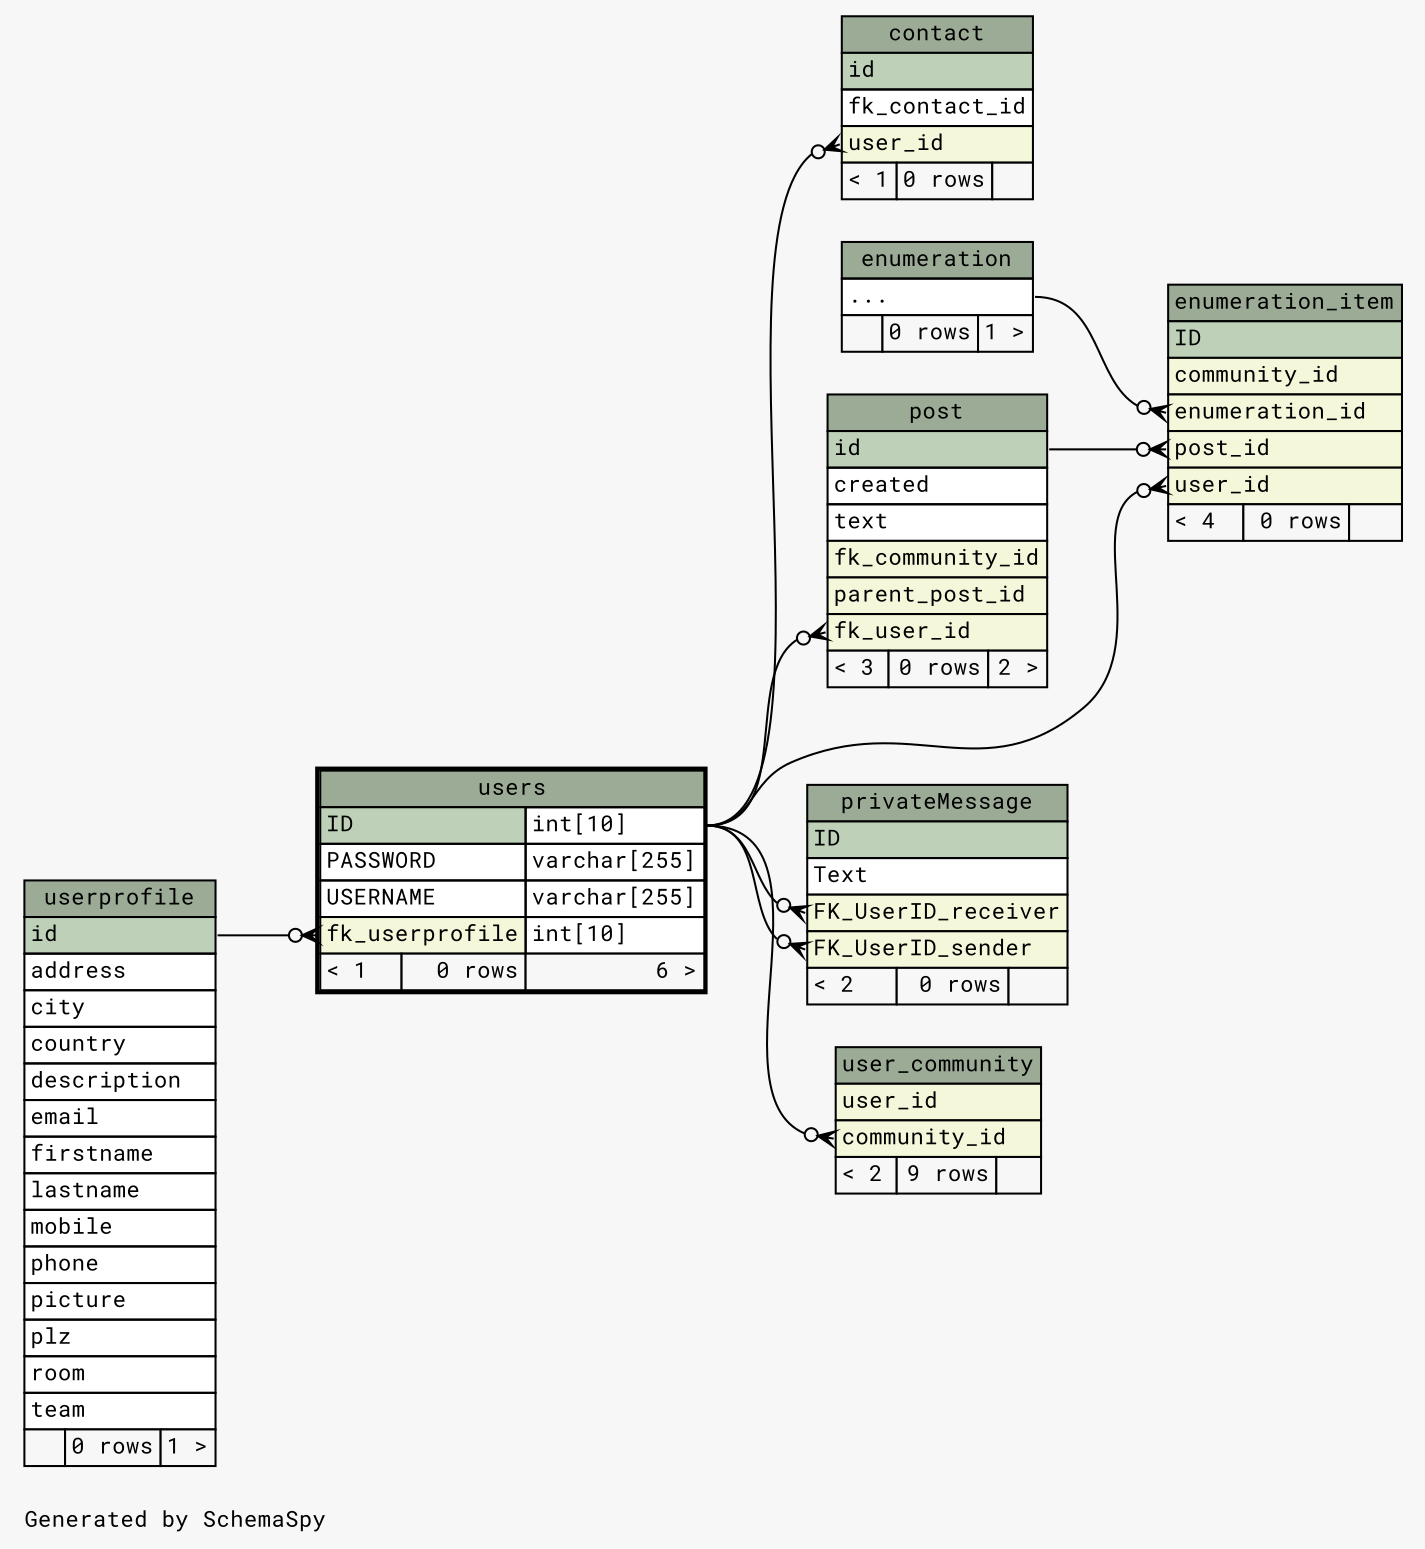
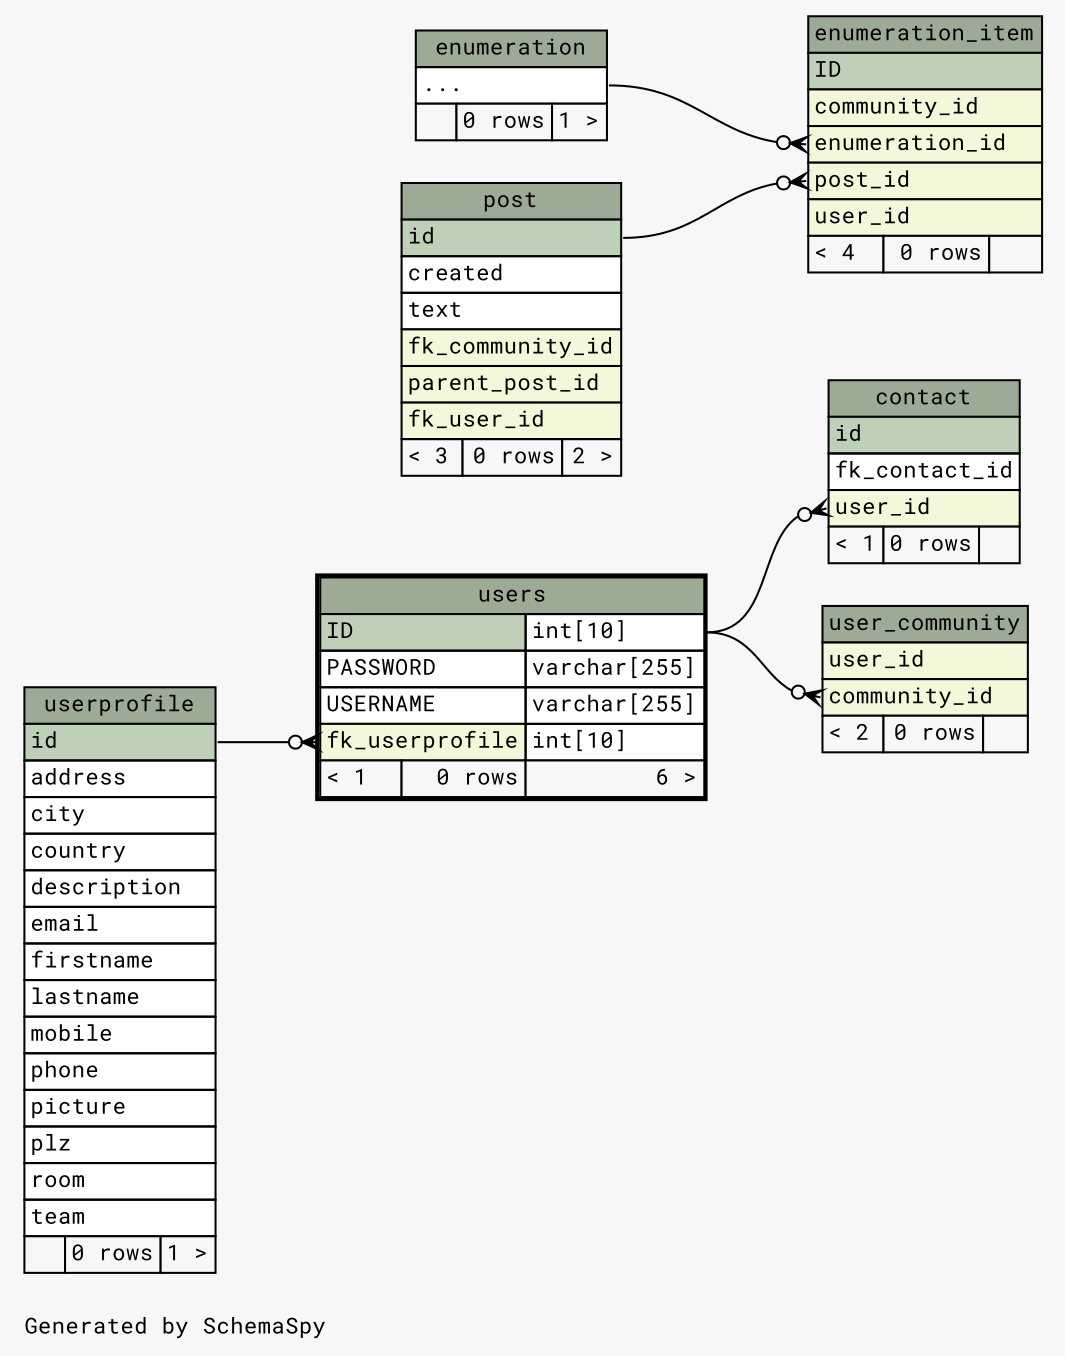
(765, 744) -> none
(1002, 746) -> none
(937, 895) -> none
(949, 1174) -> (935, 733)
